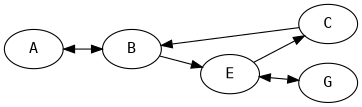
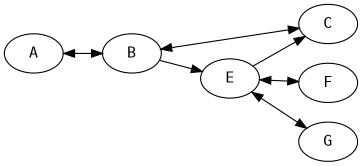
none -> (230, 39)
none -> (328, 83)
